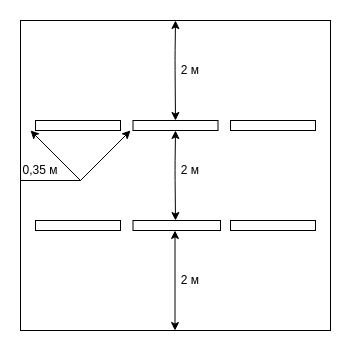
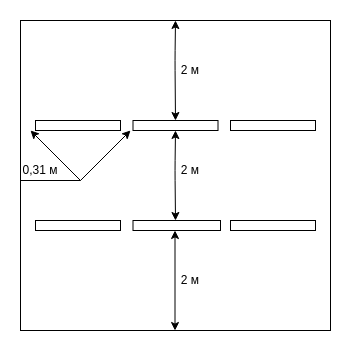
(41, 171) -> (41, 171)
